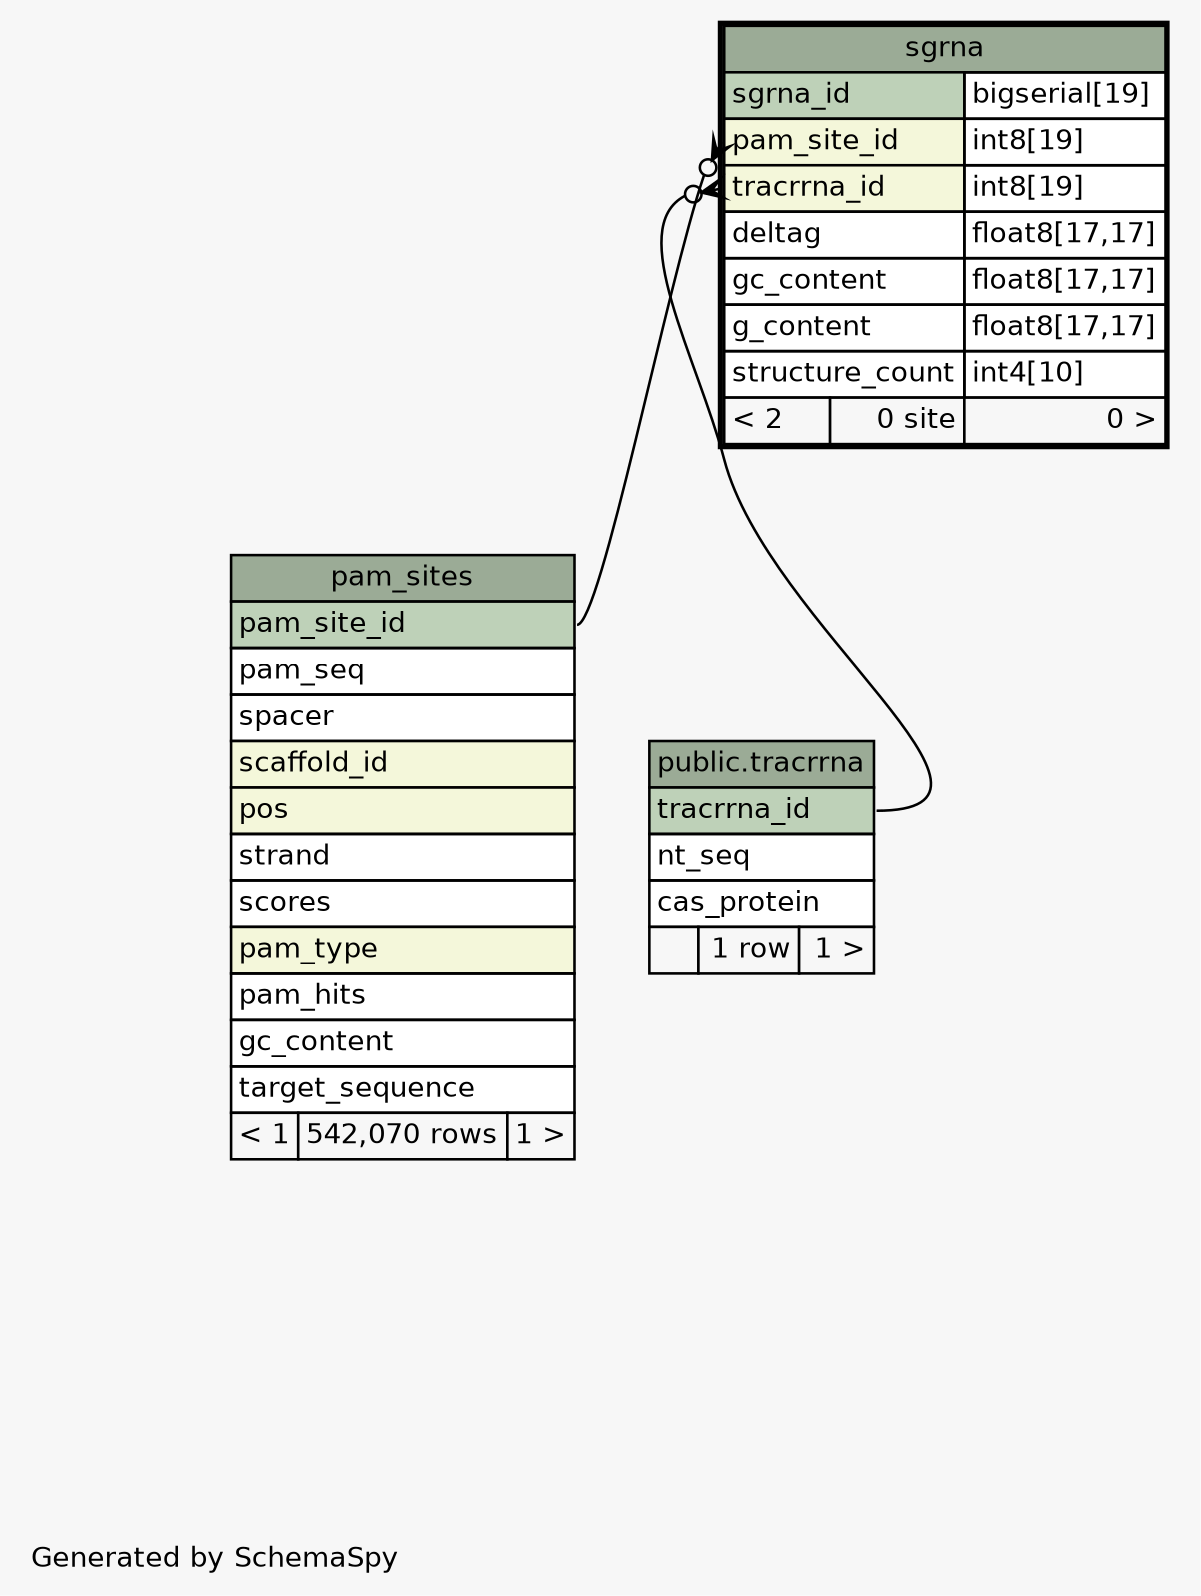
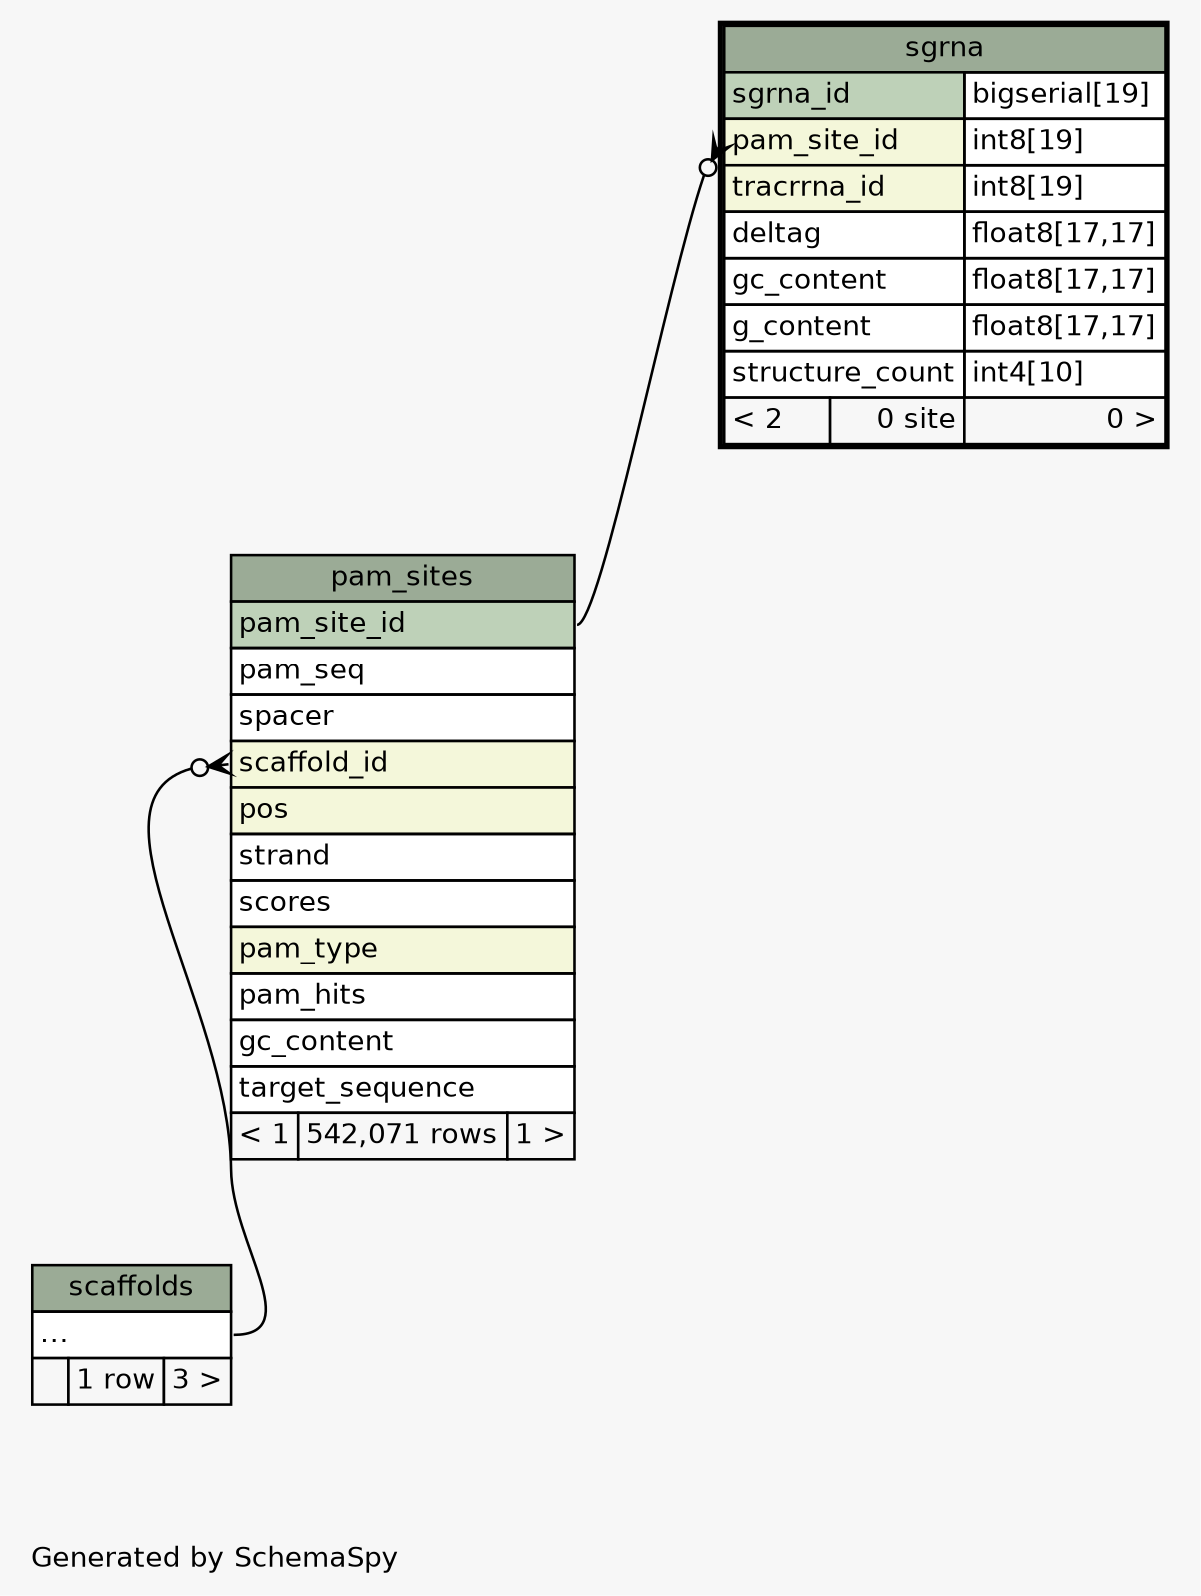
(760, 857) -> none
(403, 1135) -> (403, 1135)
none -> (130, 1335)
